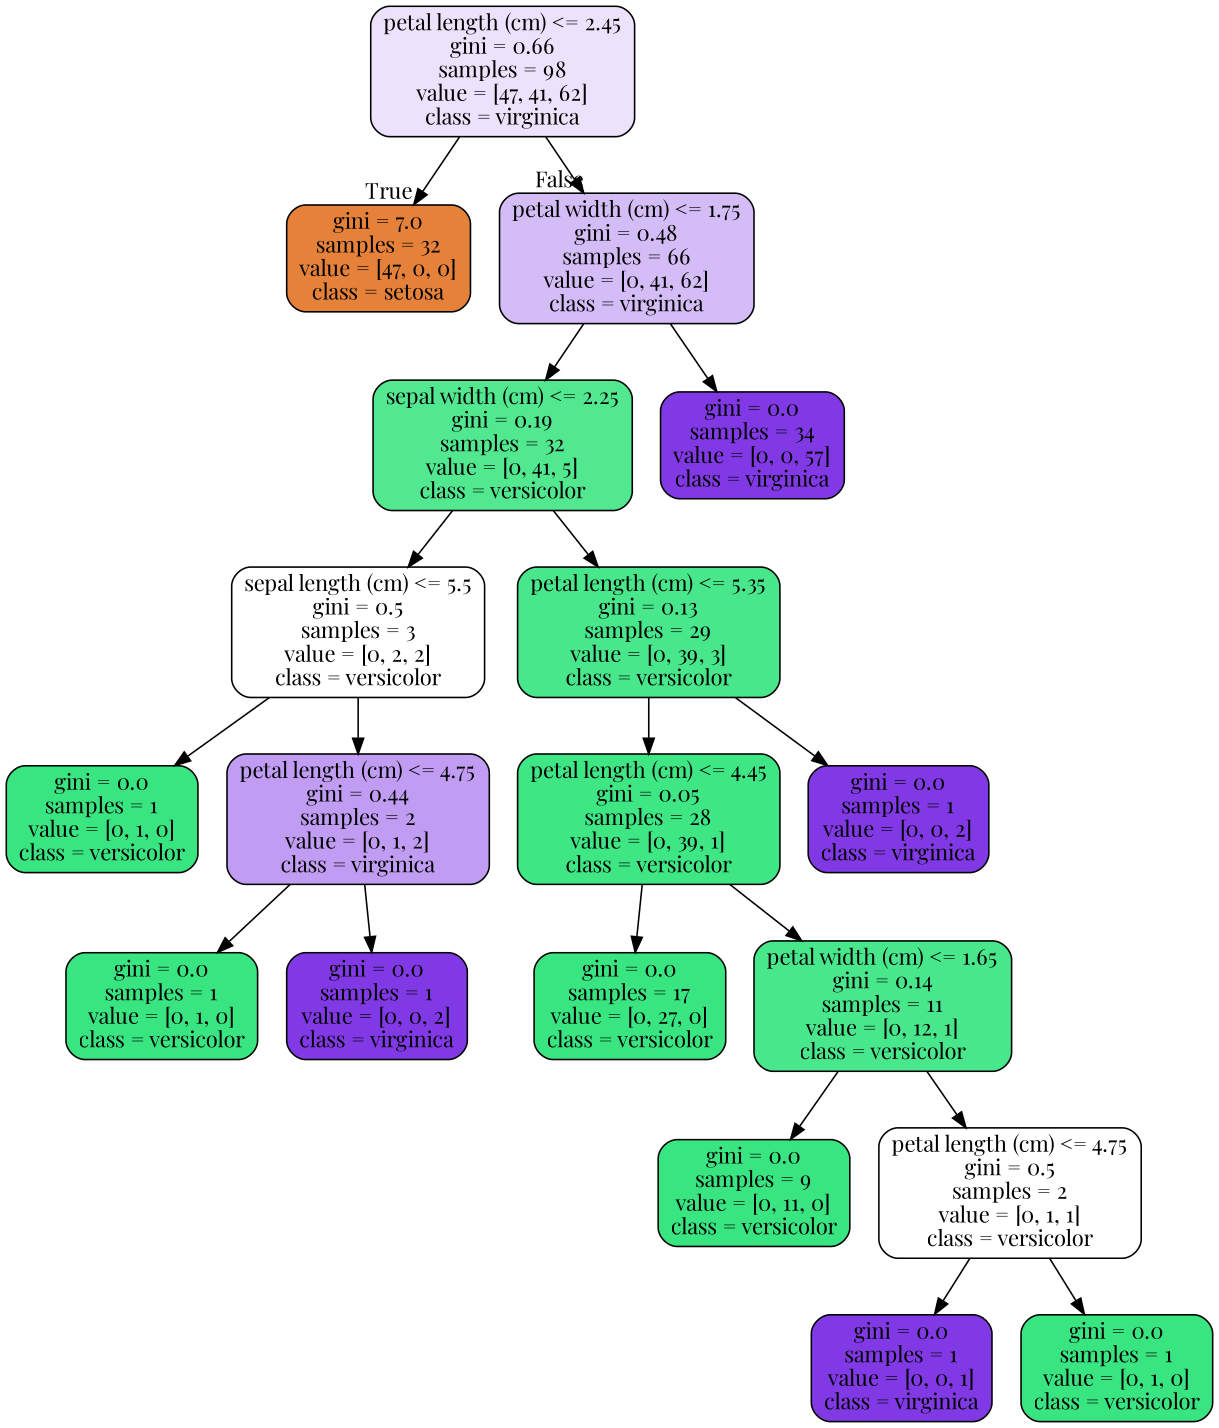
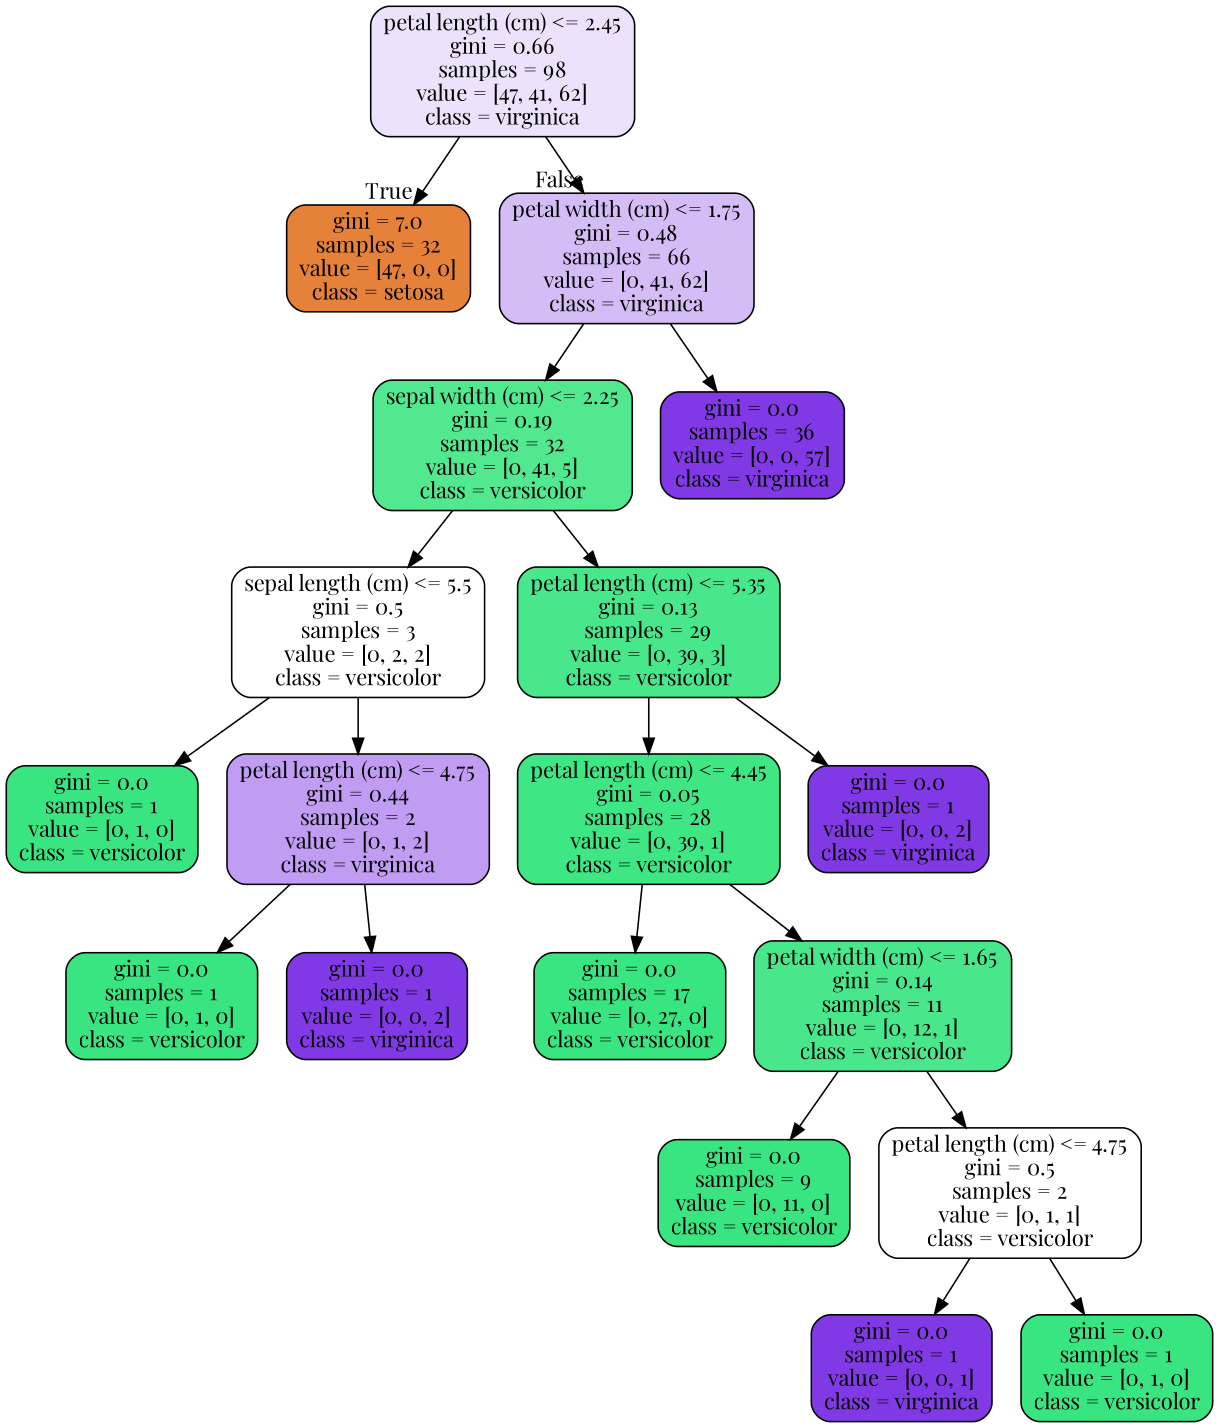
(752, 445) -> (752, 445)
